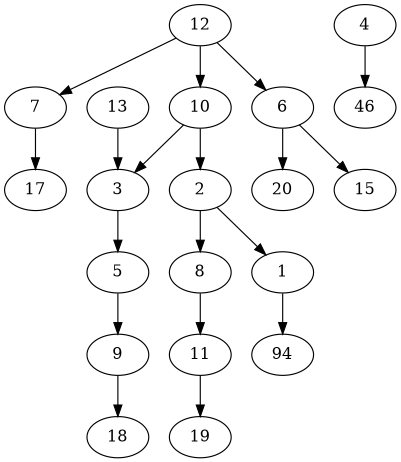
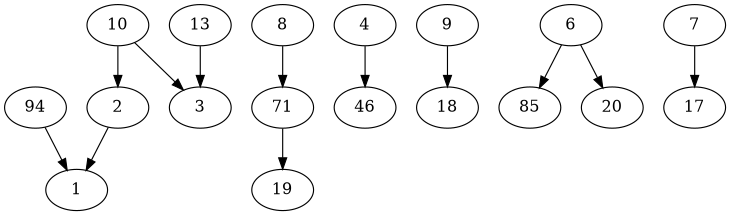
(200, 25) -> none
(365, 190) -> (530, 108)
(200, 226) -> none
(118, 272) -> none
(283, 308) -> (53, 144)
(200, 355) -> (283, 108)
